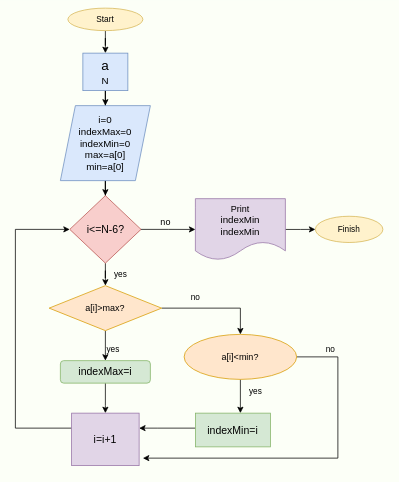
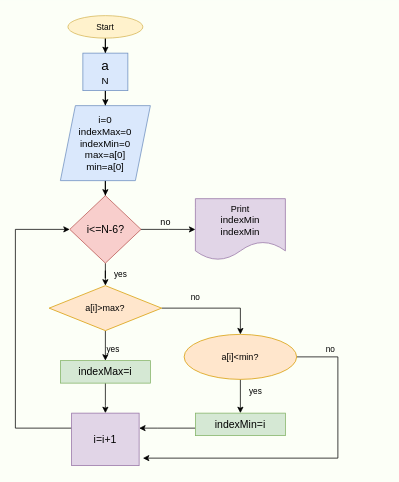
(105, 19) -> (105, 27)
(297, 229) -> none
(349, 229) -> none
(105, 372) -> (105, 372)
(233, 430) -> (240, 424)
